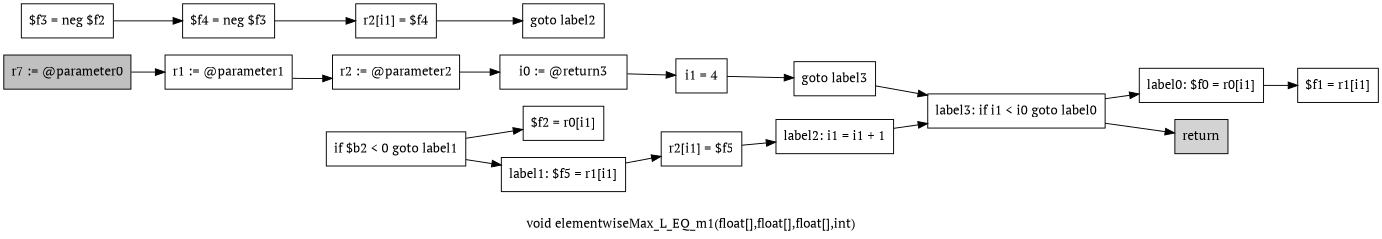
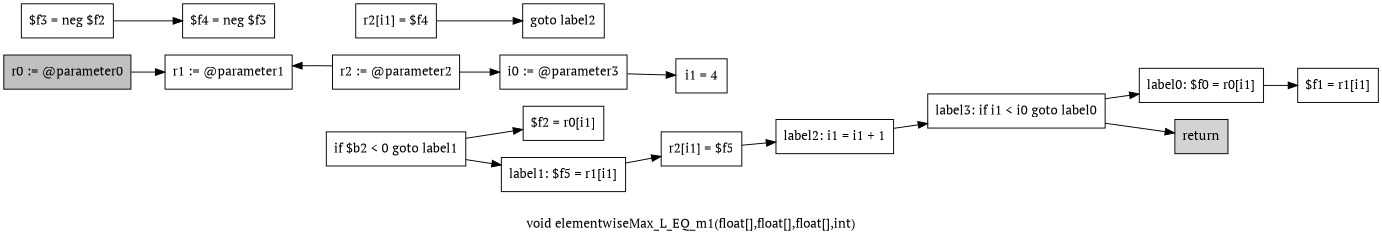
(310, 21) -> none
(67, 72) -> (67, 72)
(563, 72) -> (563, 72)
(308, 78) -> (317, 66)
(835, 79) -> none
